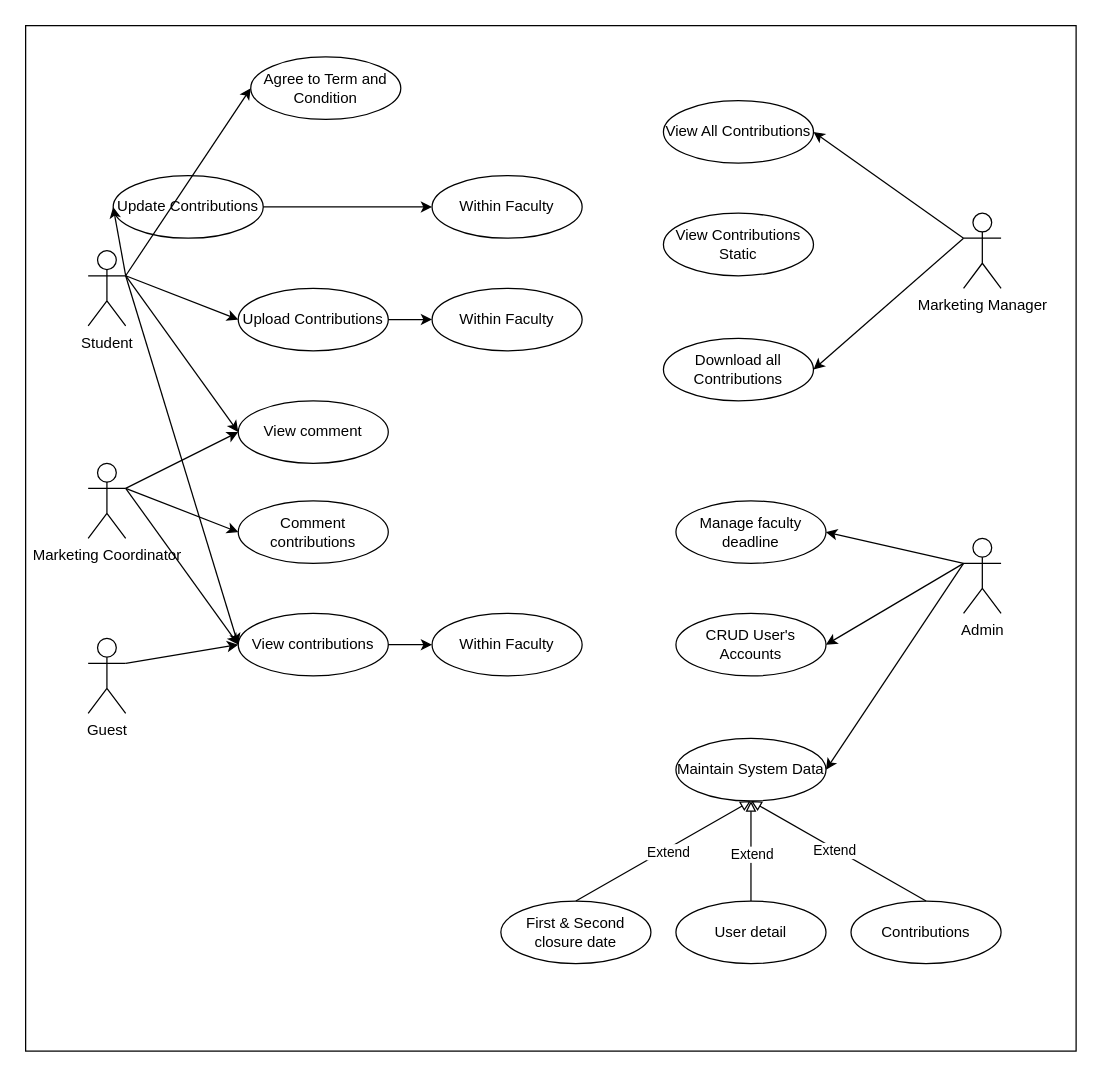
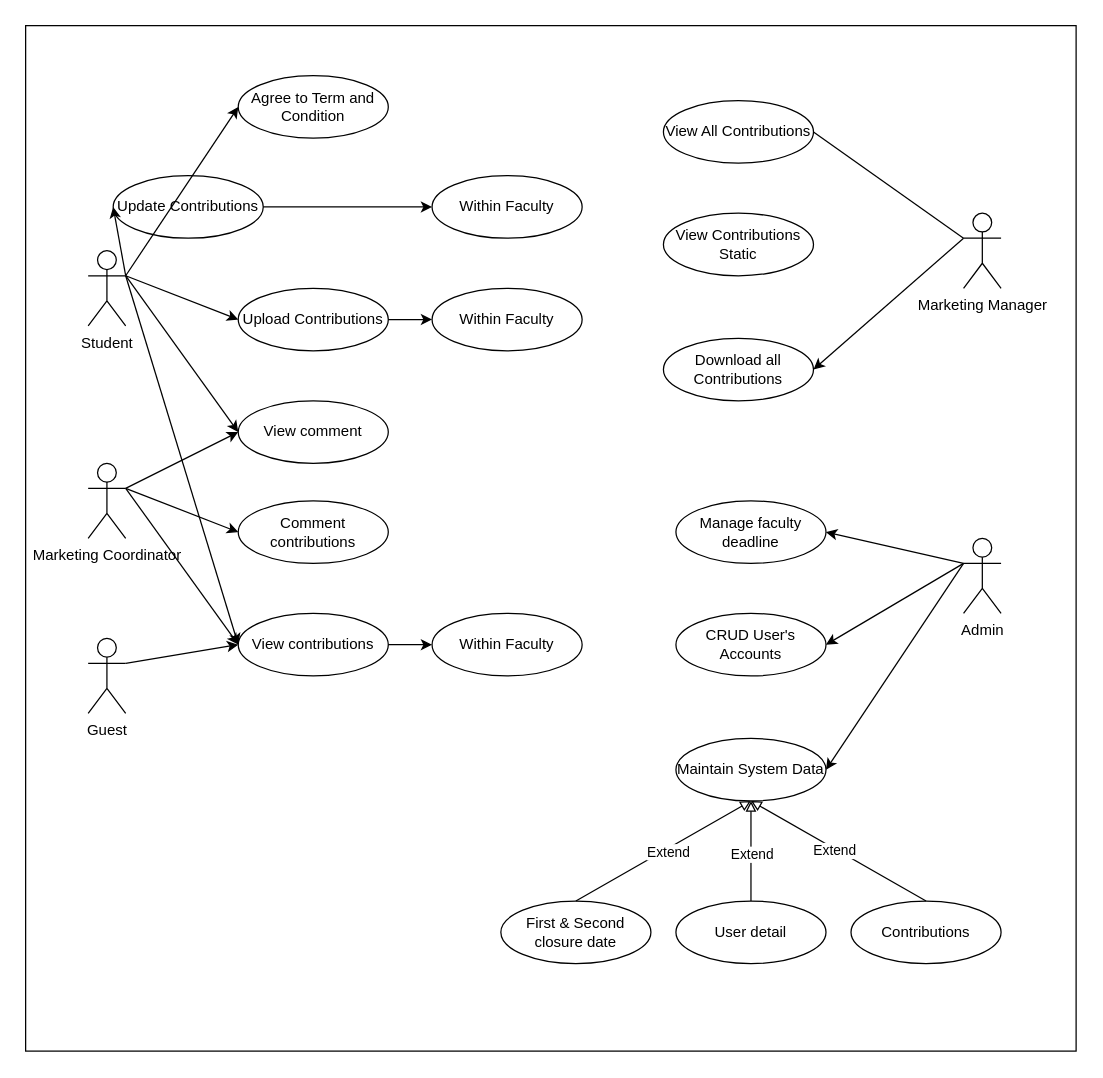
(326, 88) -> (313, 107)
(820, 137) -> (817, 135)
